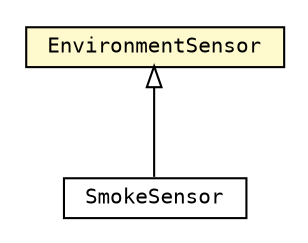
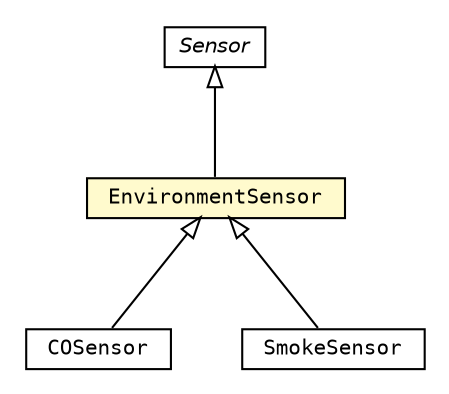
none -> (215, 46)
none -> (98, 348)
